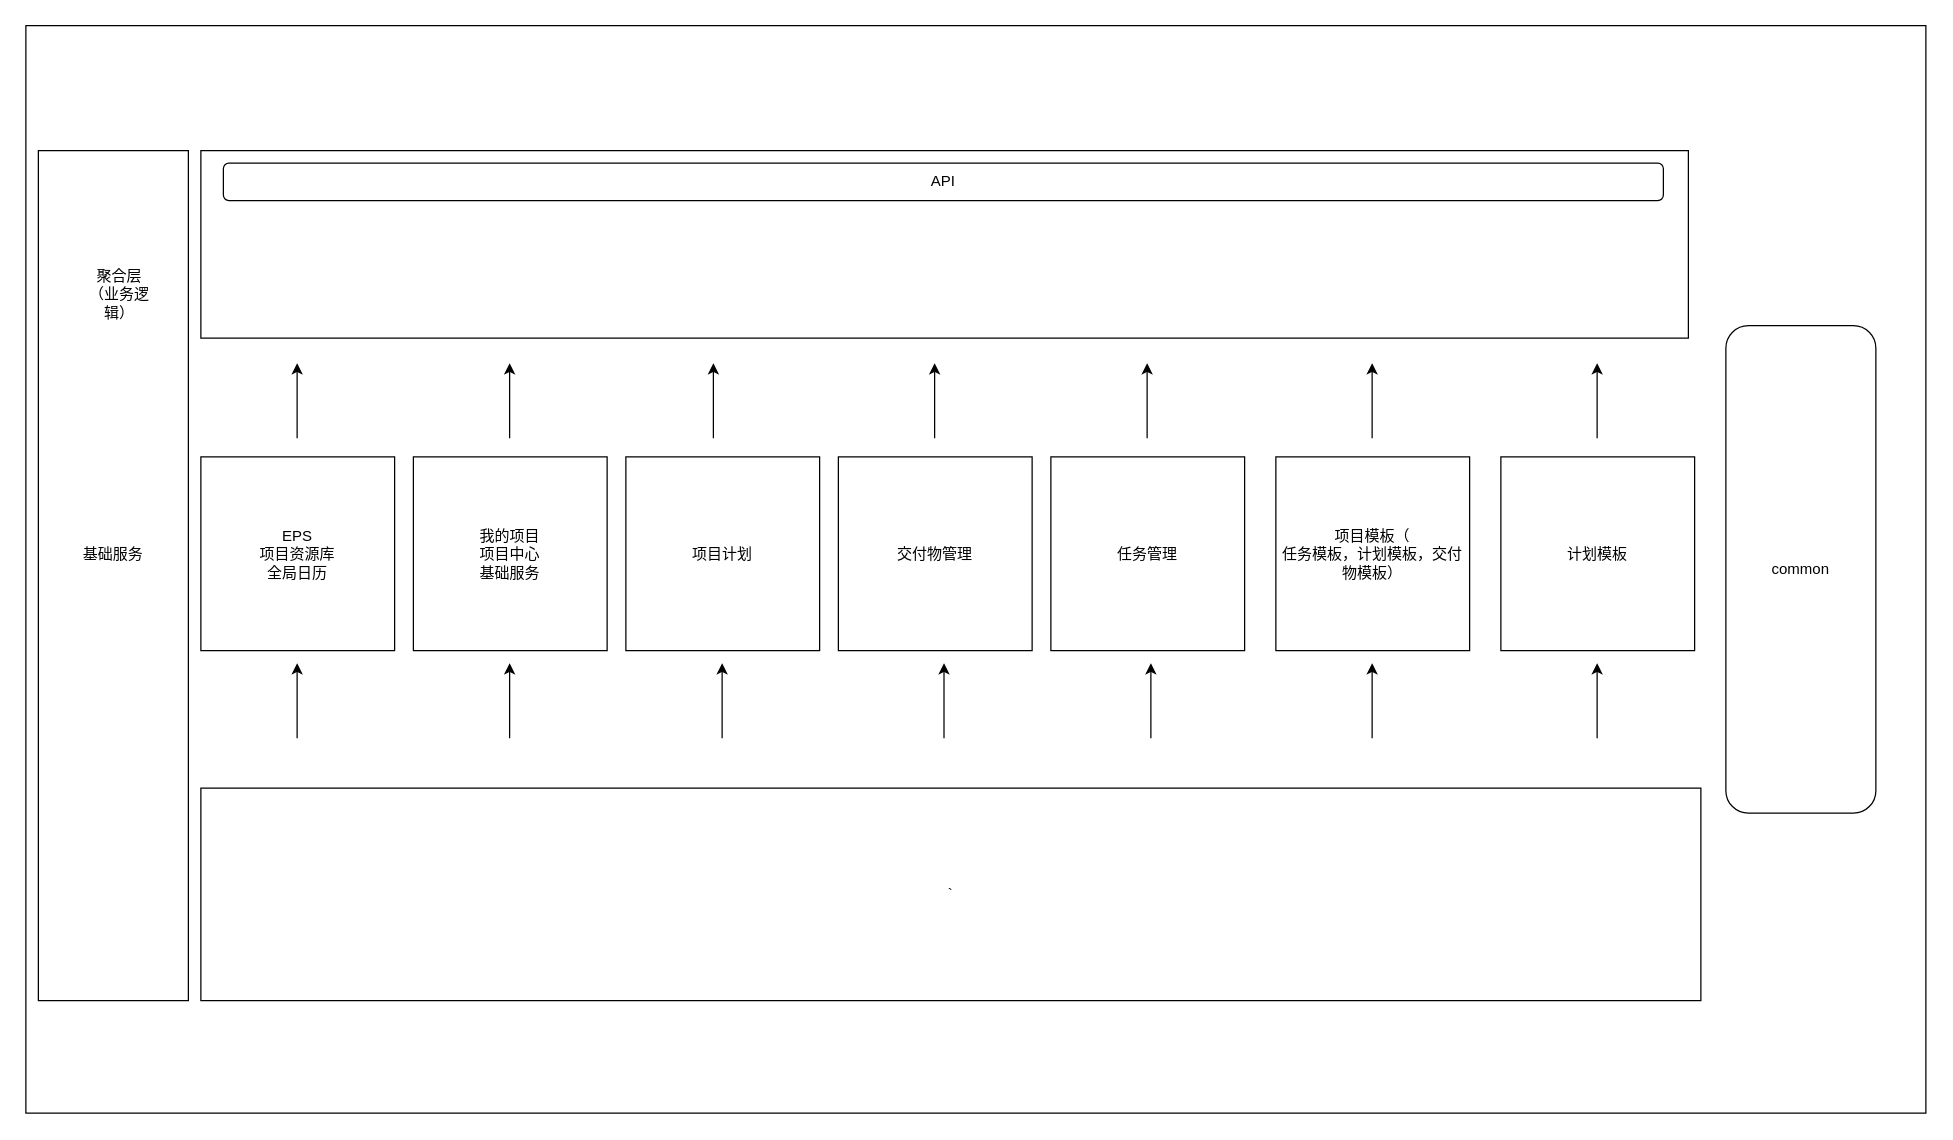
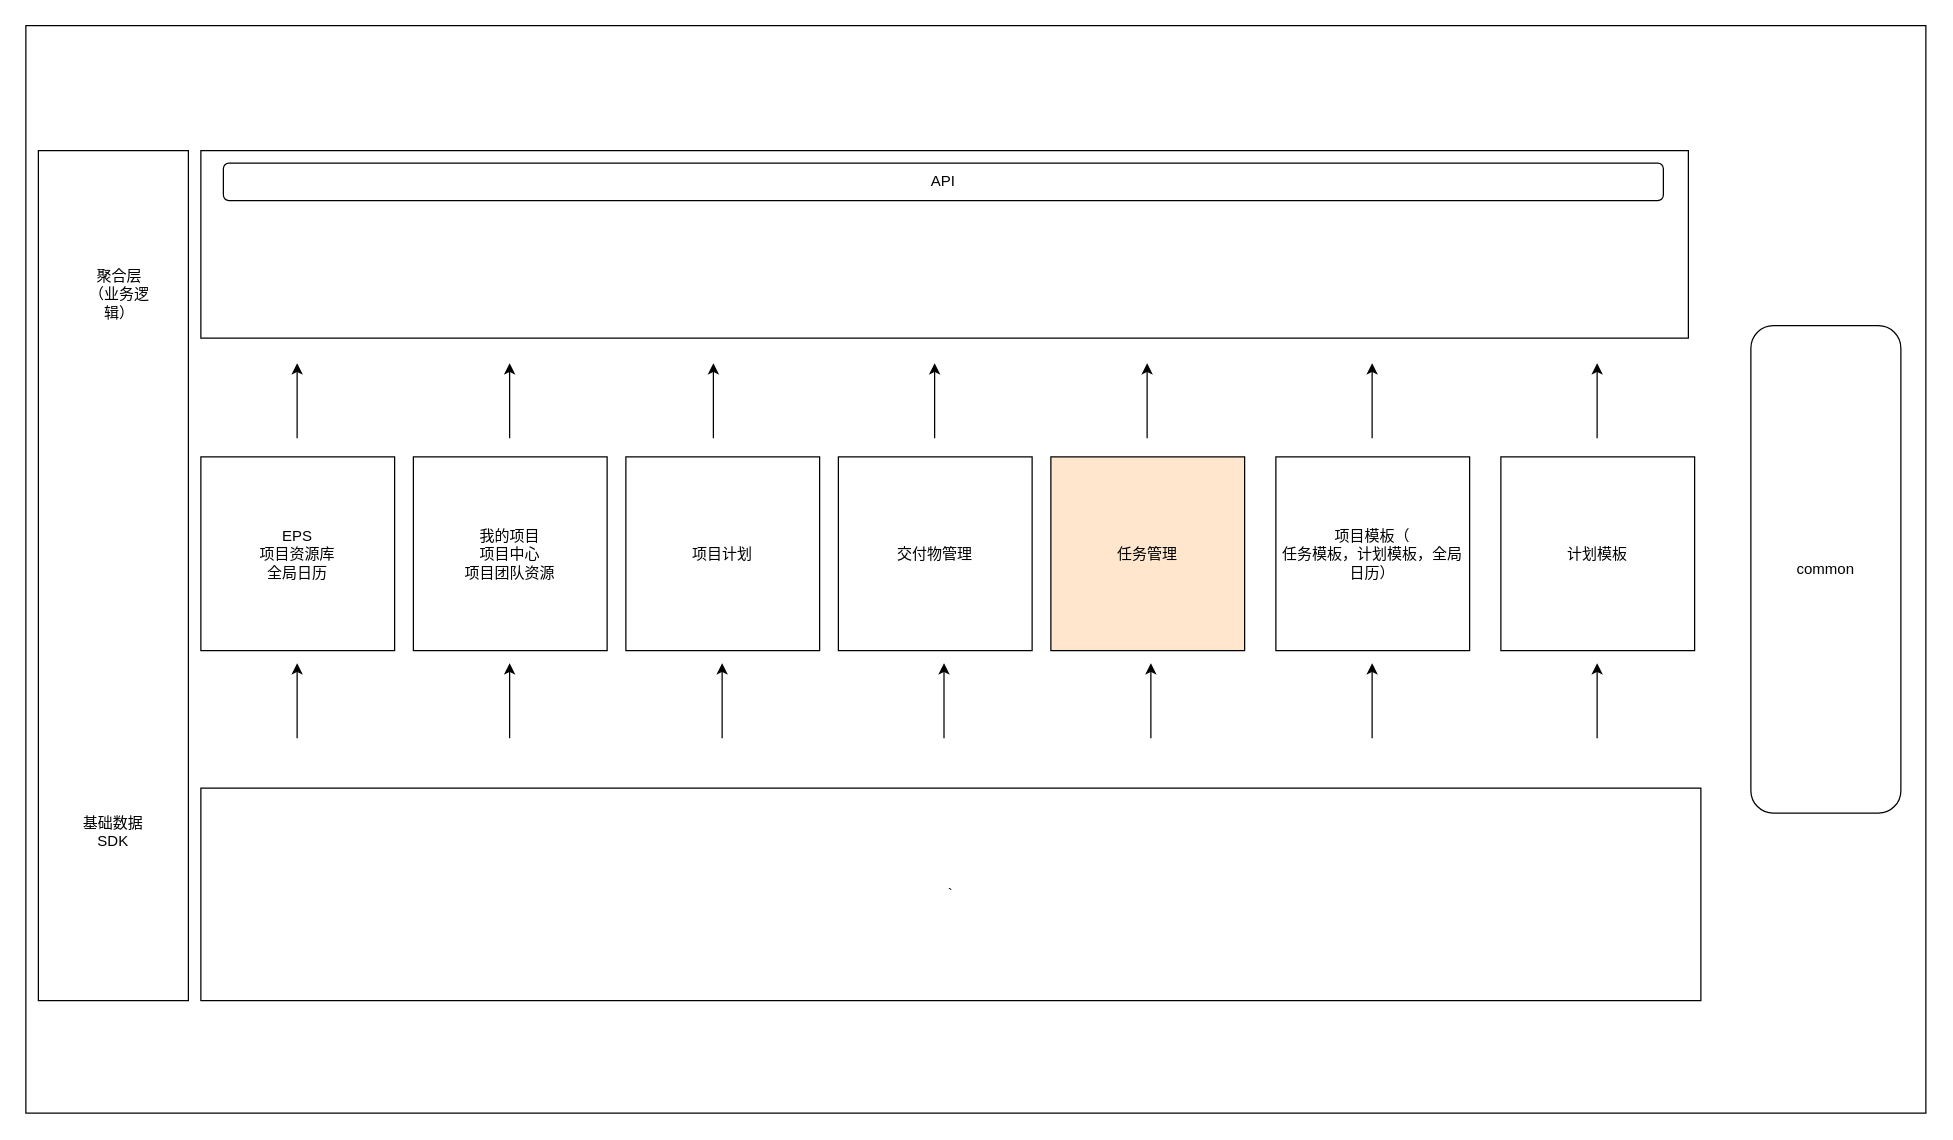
(113, 554) -> none
(510, 554) -> (510, 554)
(1148, 554) -> (1148, 554)
(1373, 554) -> (1373, 554)
(1801, 569) -> (1826, 569)
none -> (113, 832)
